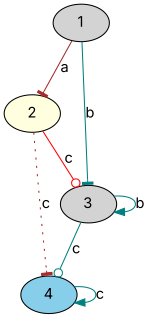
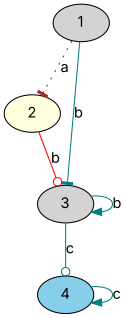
(58, 66) -> (58, 66)
(69, 159) -> (56, 159)
(40, 202) -> none
